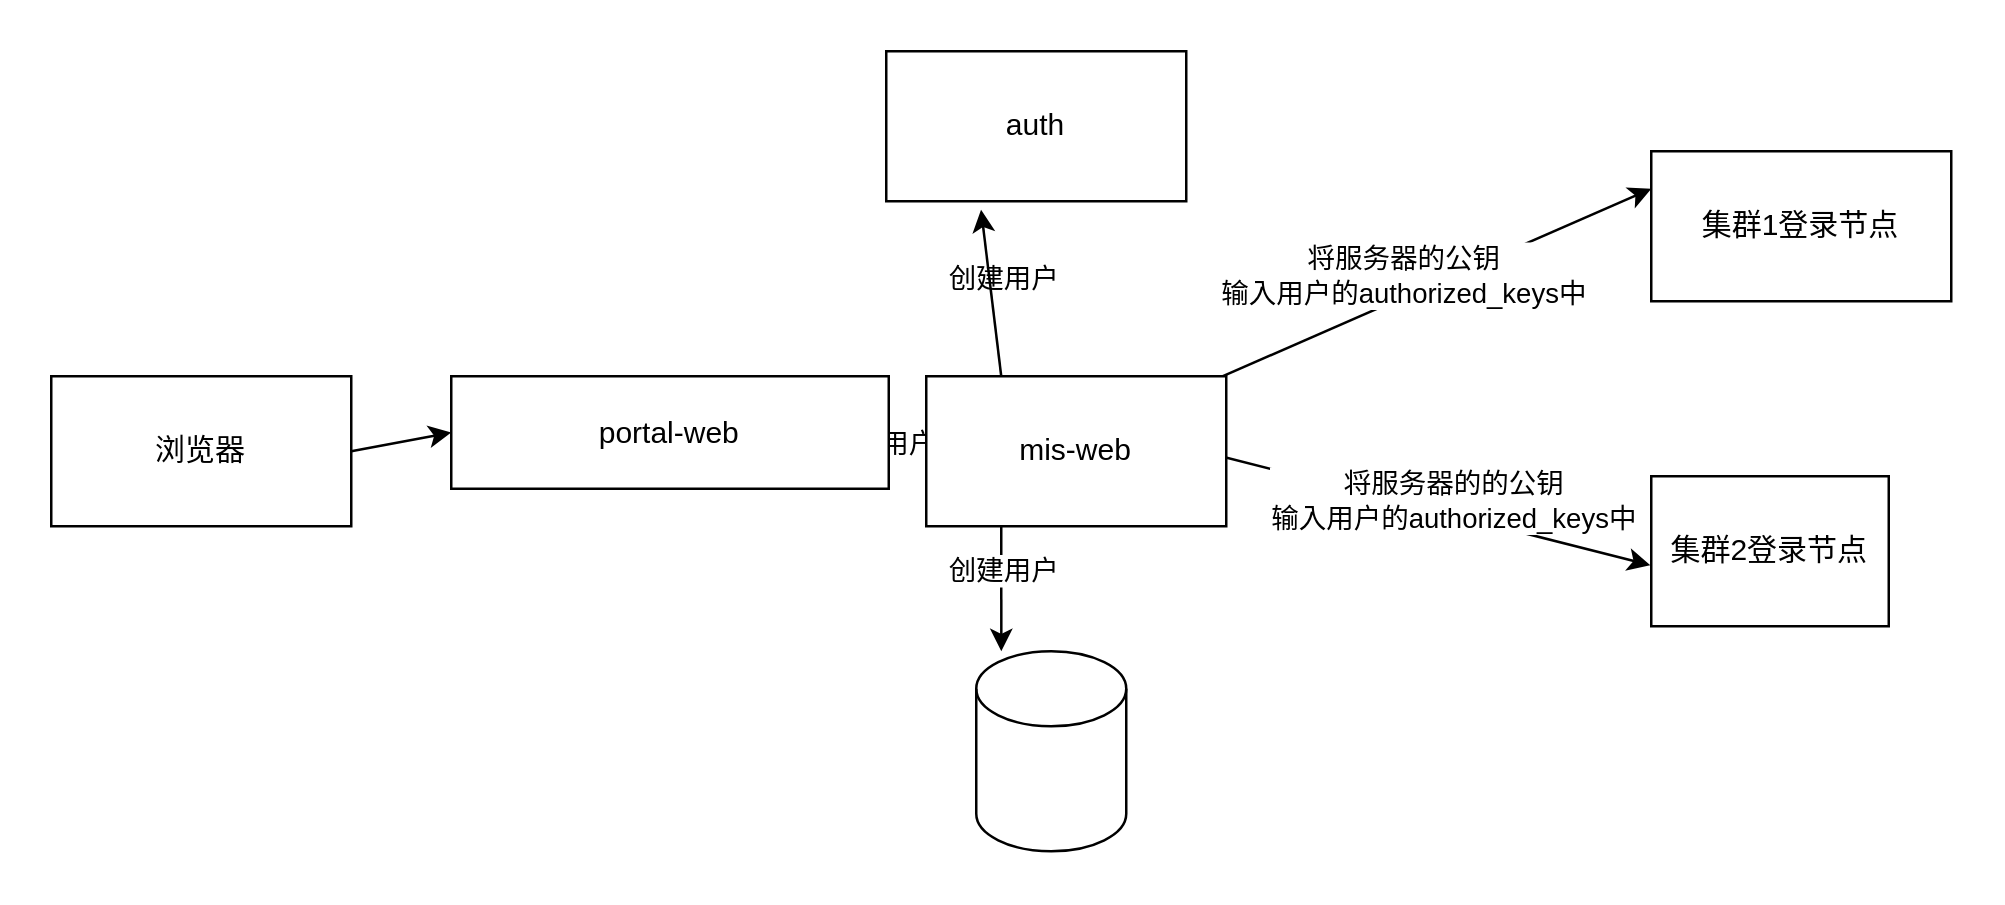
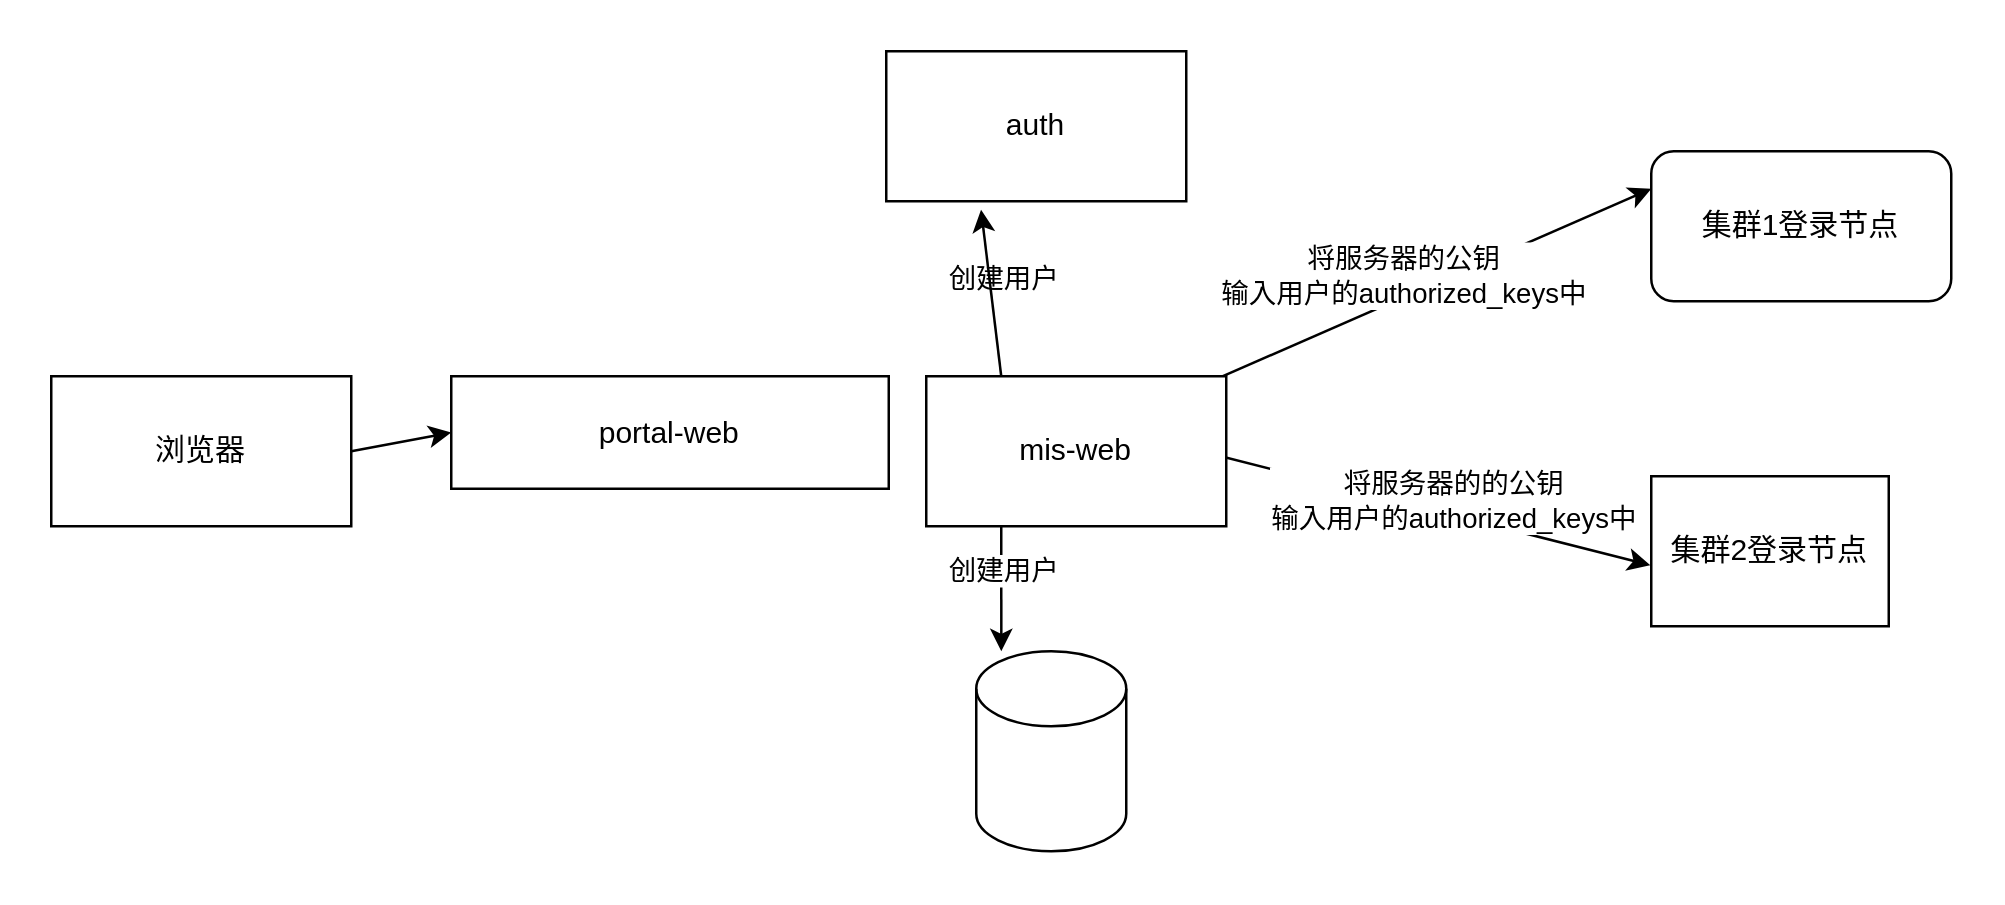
(1801, 226) -> (1801, 226)
(900, 438) -> none
